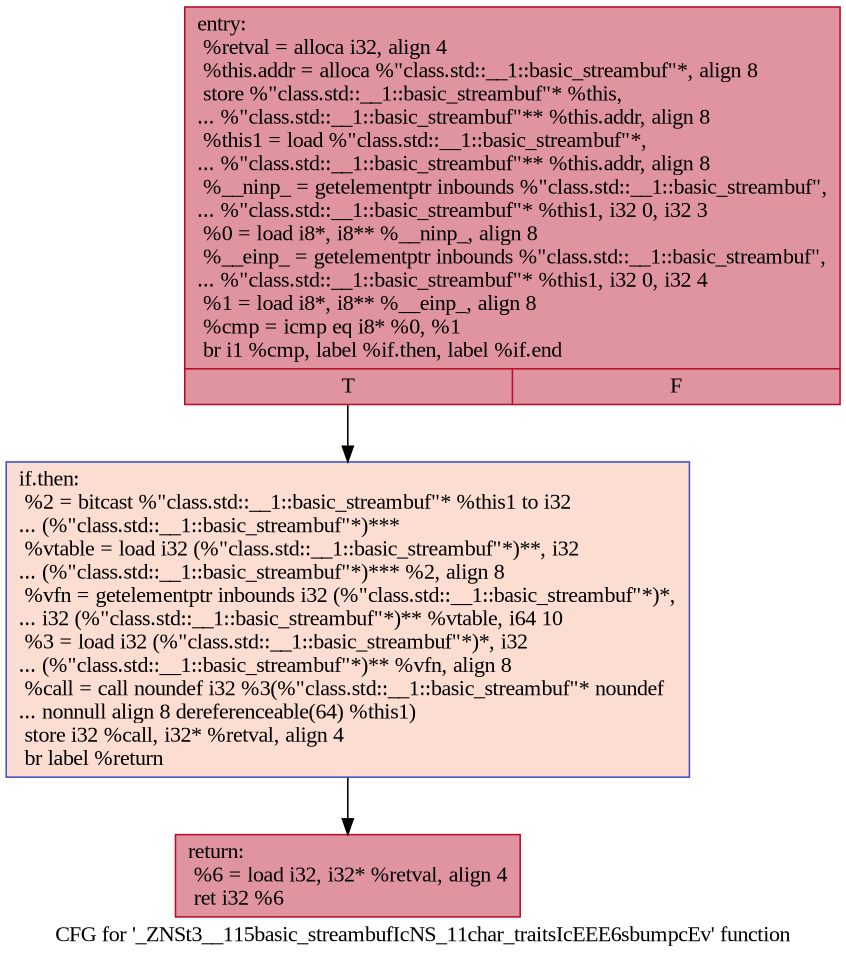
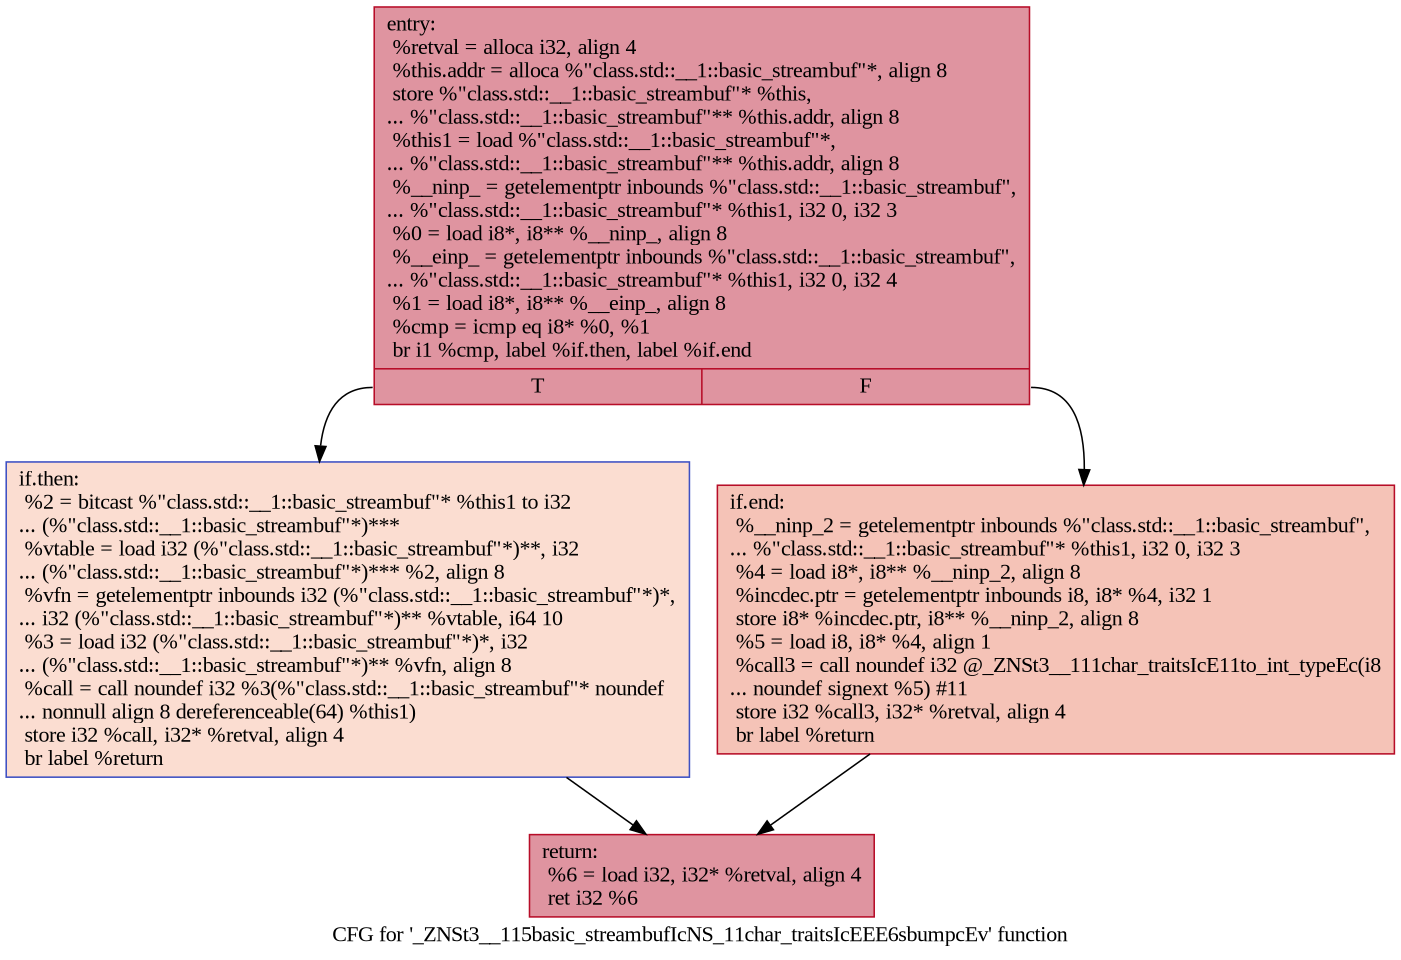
none -> (1056, 620)
